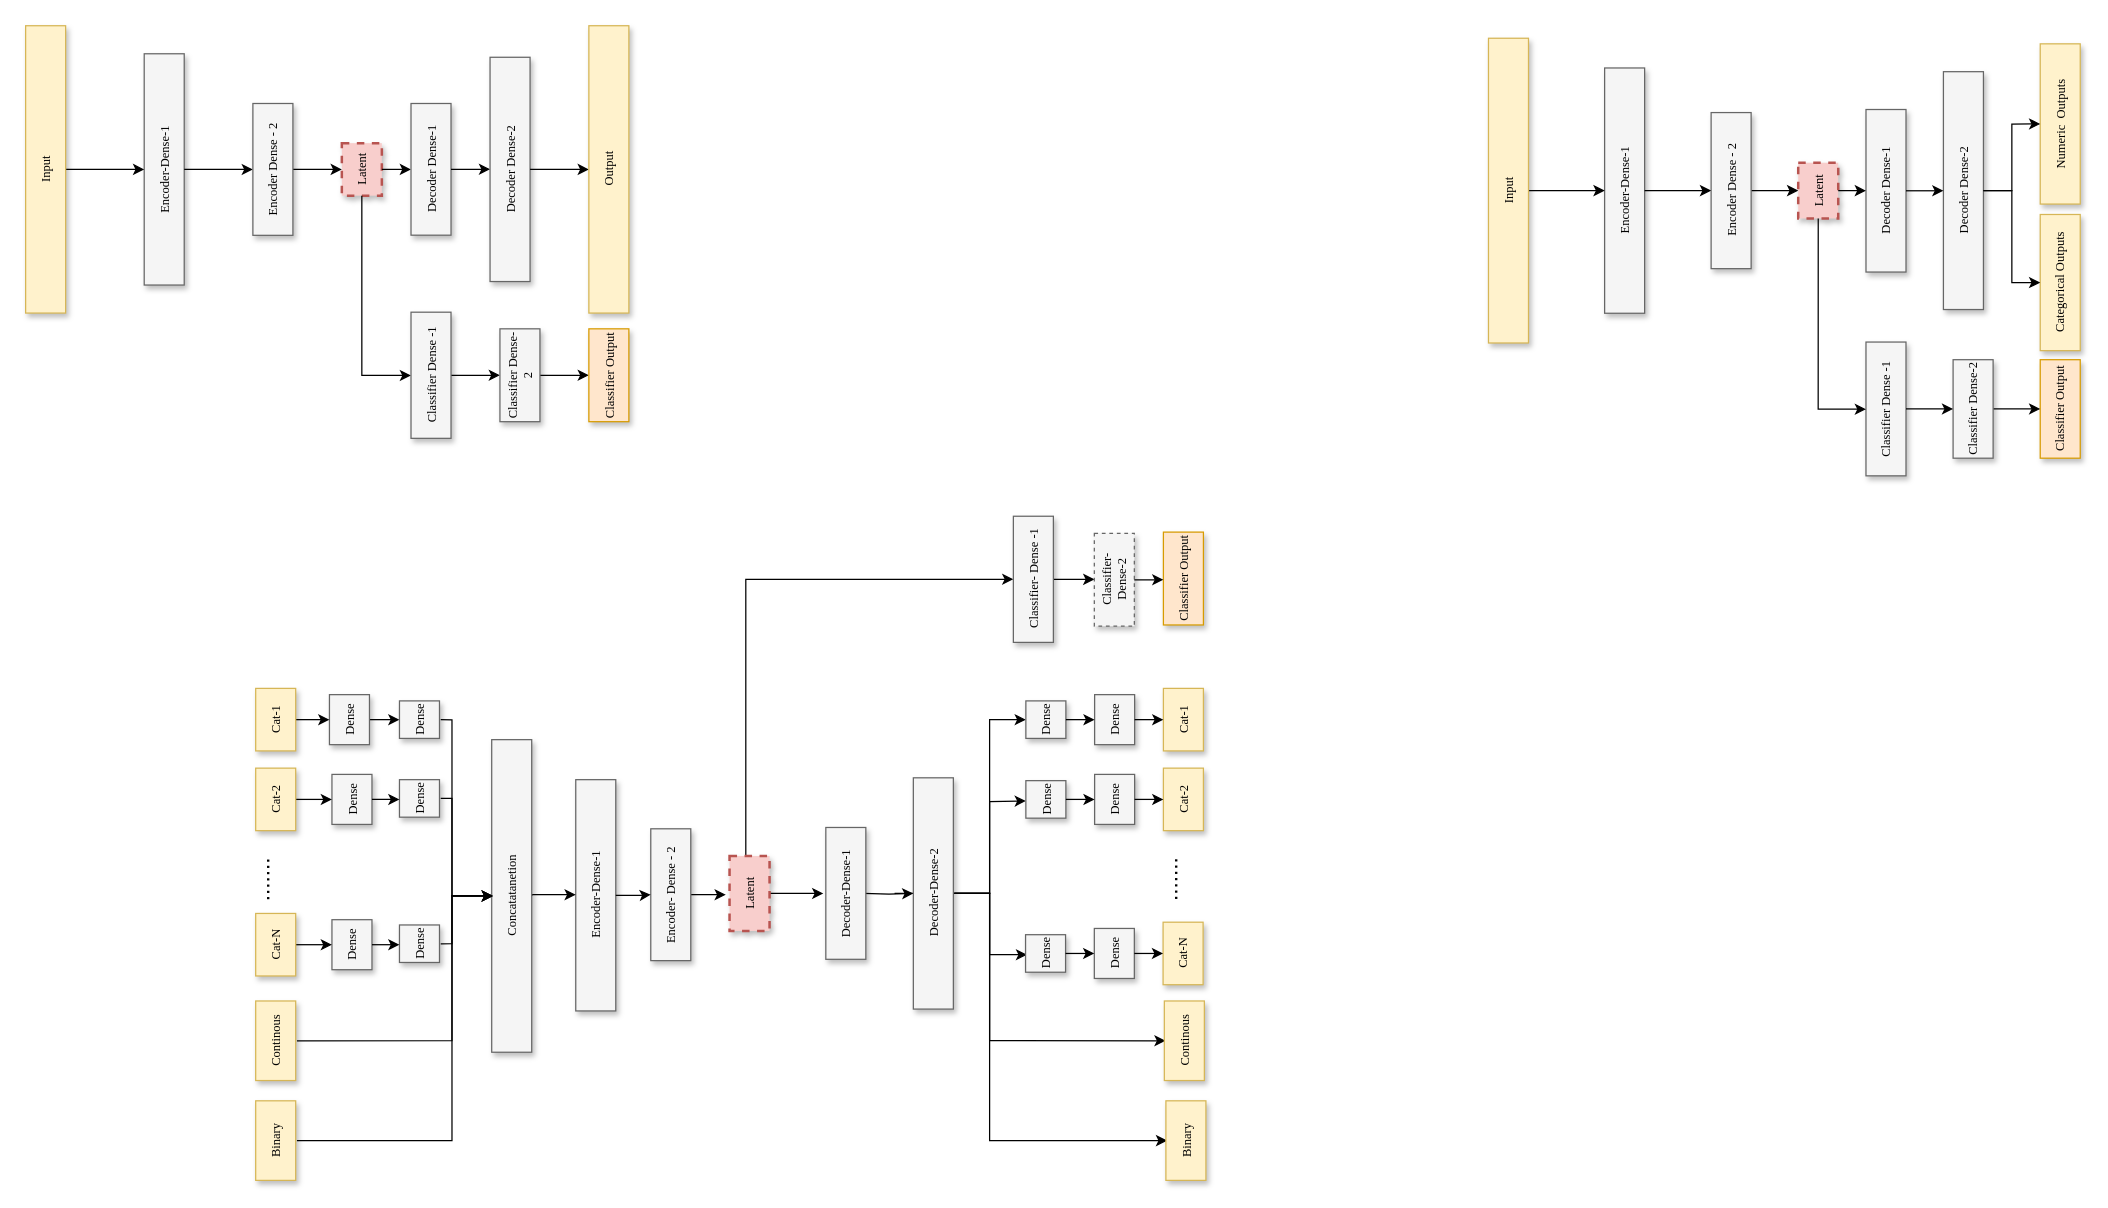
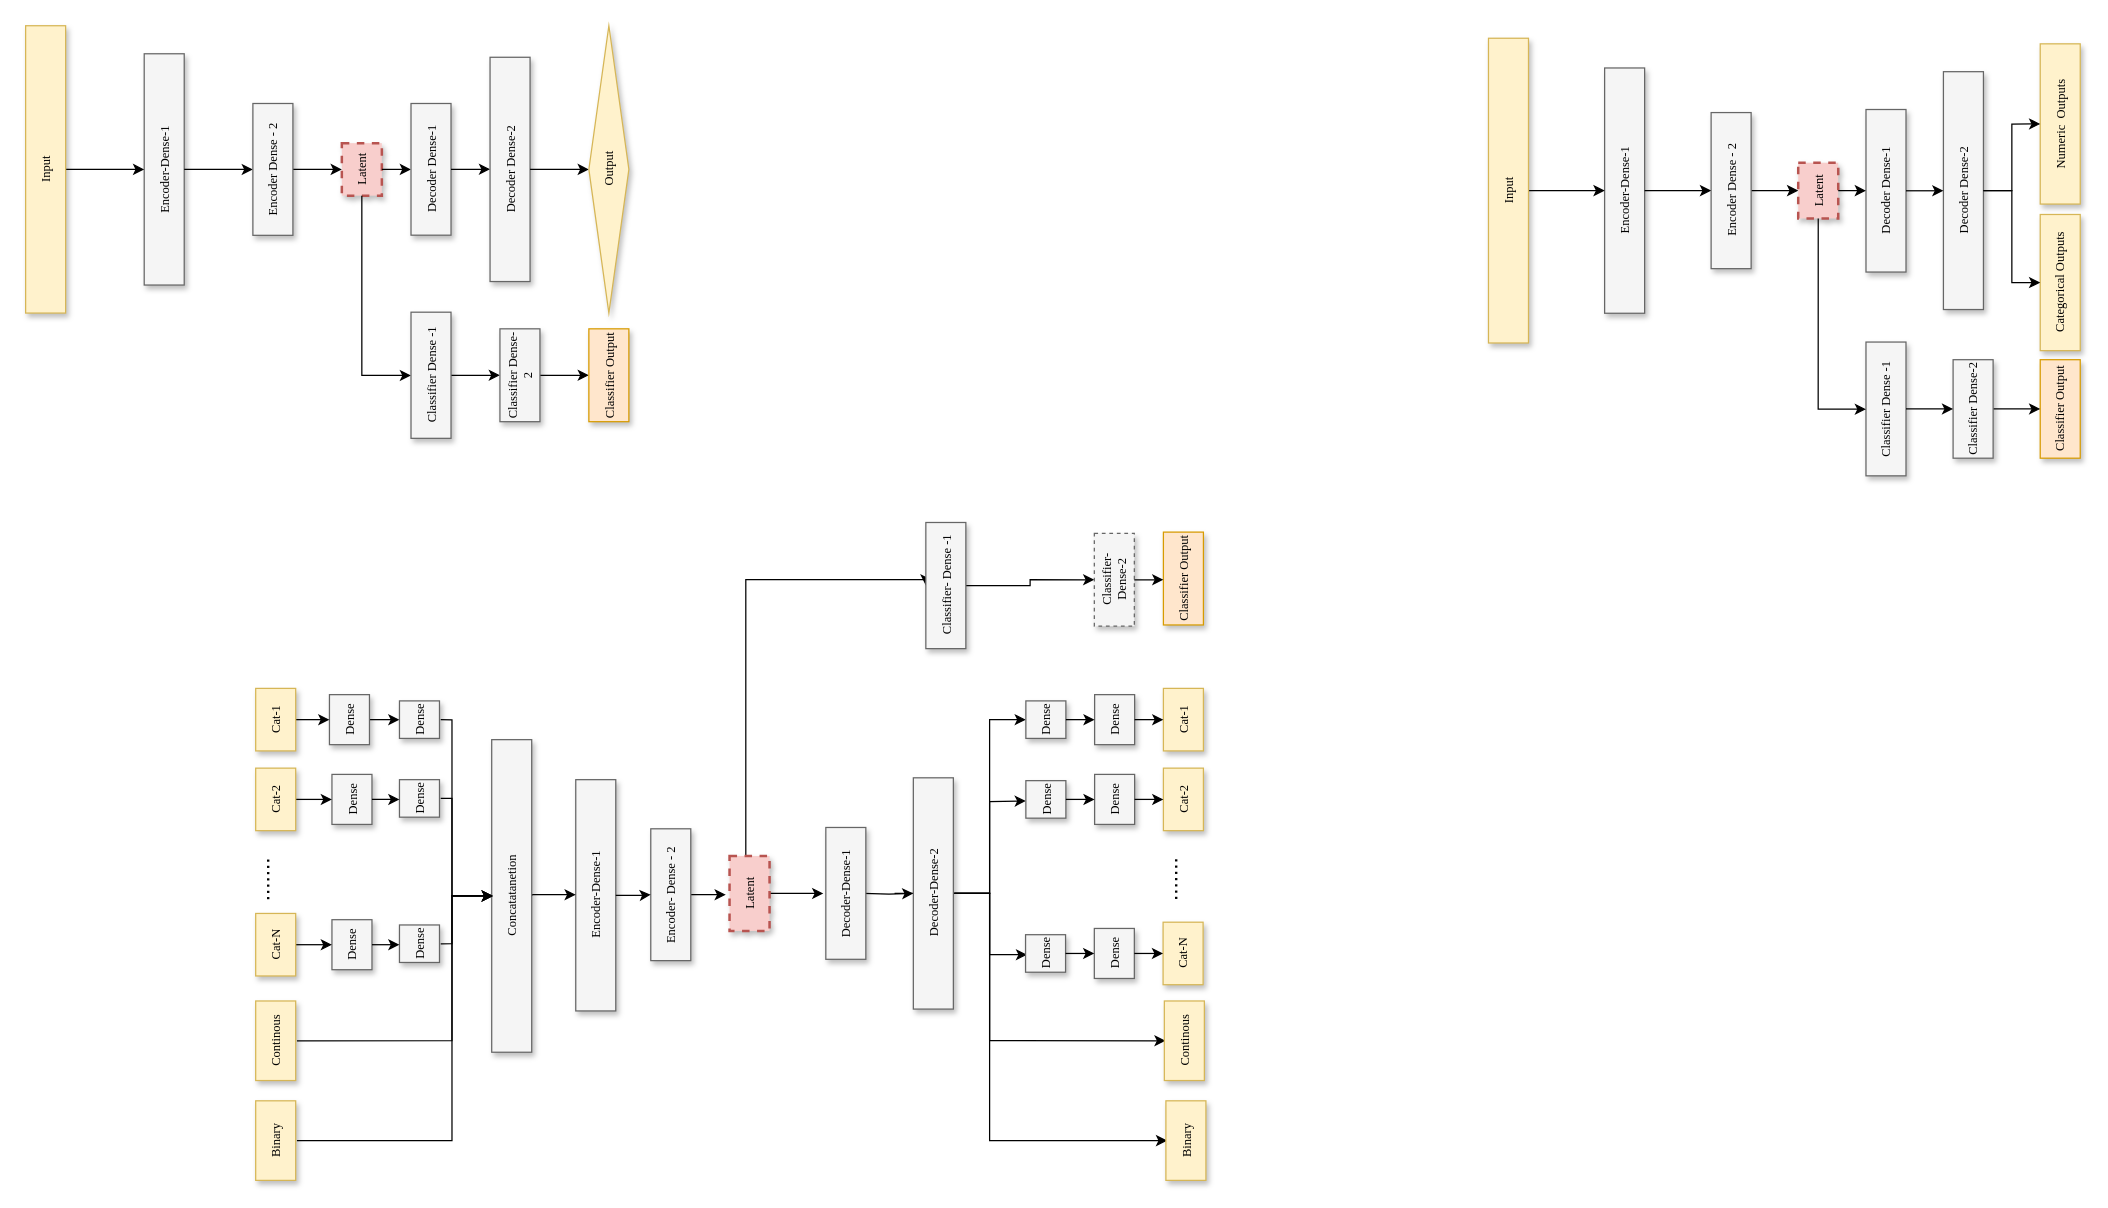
(609, 169) -> (609, 169)
(1033, 579) -> (946, 585)
